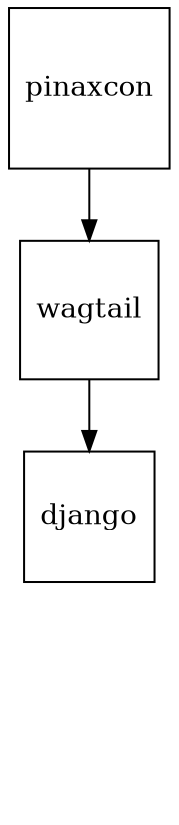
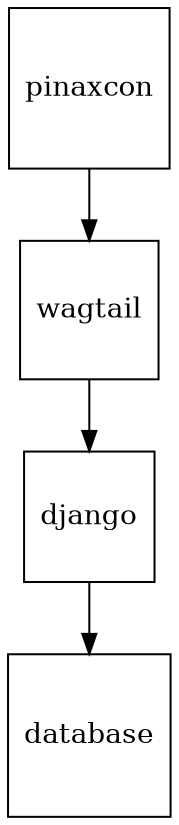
none -> (89, 736)
